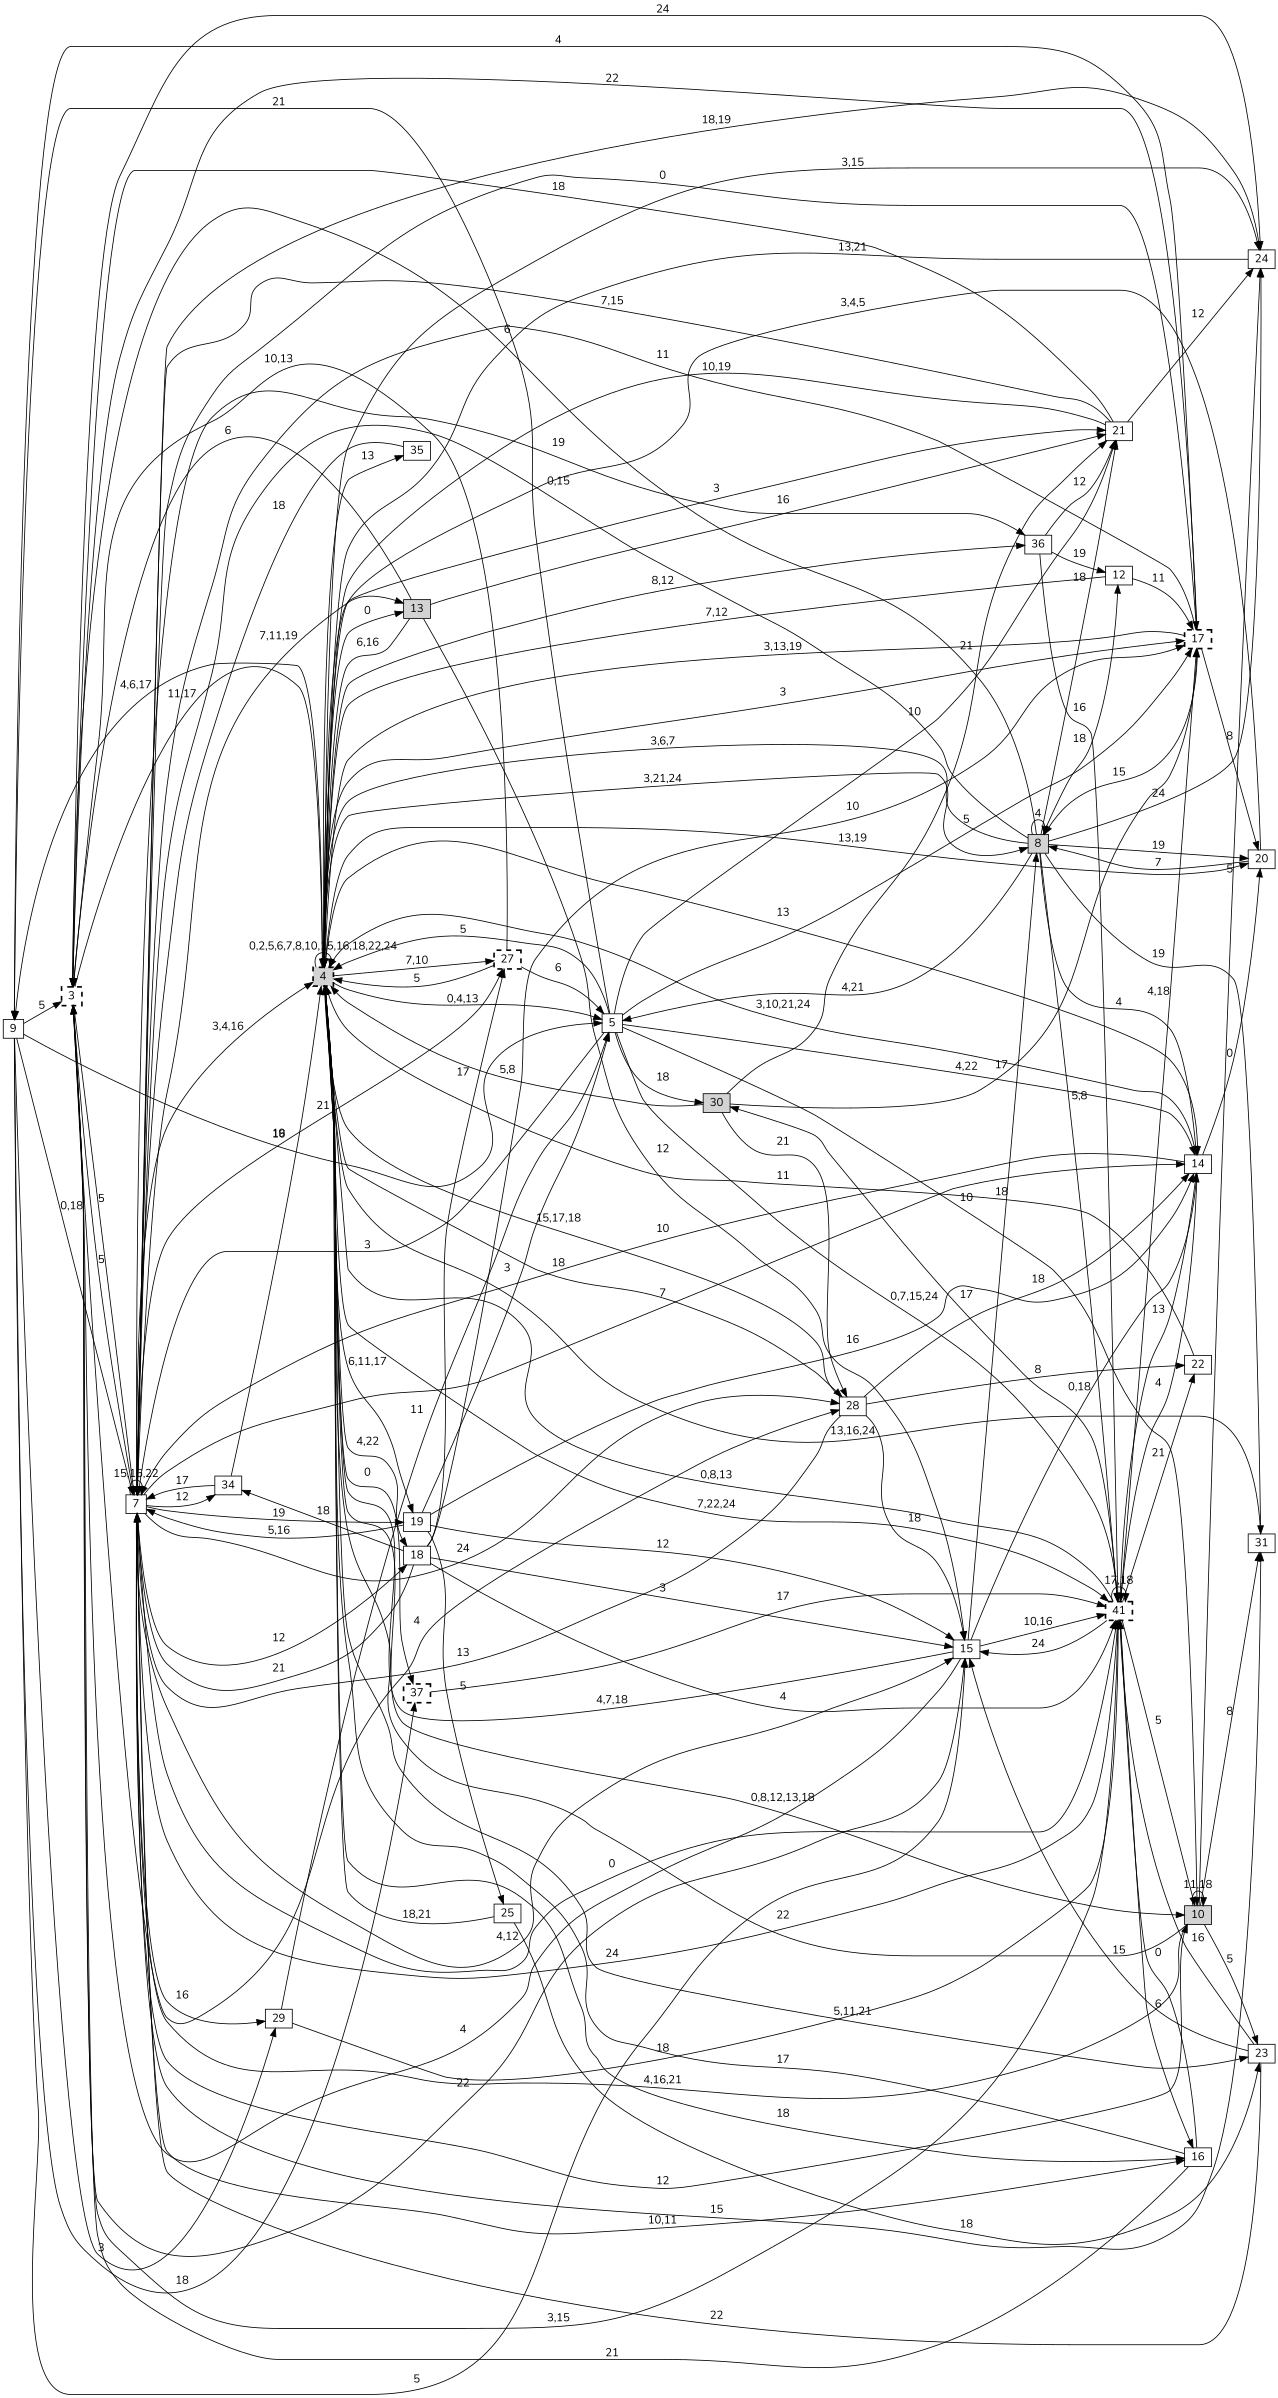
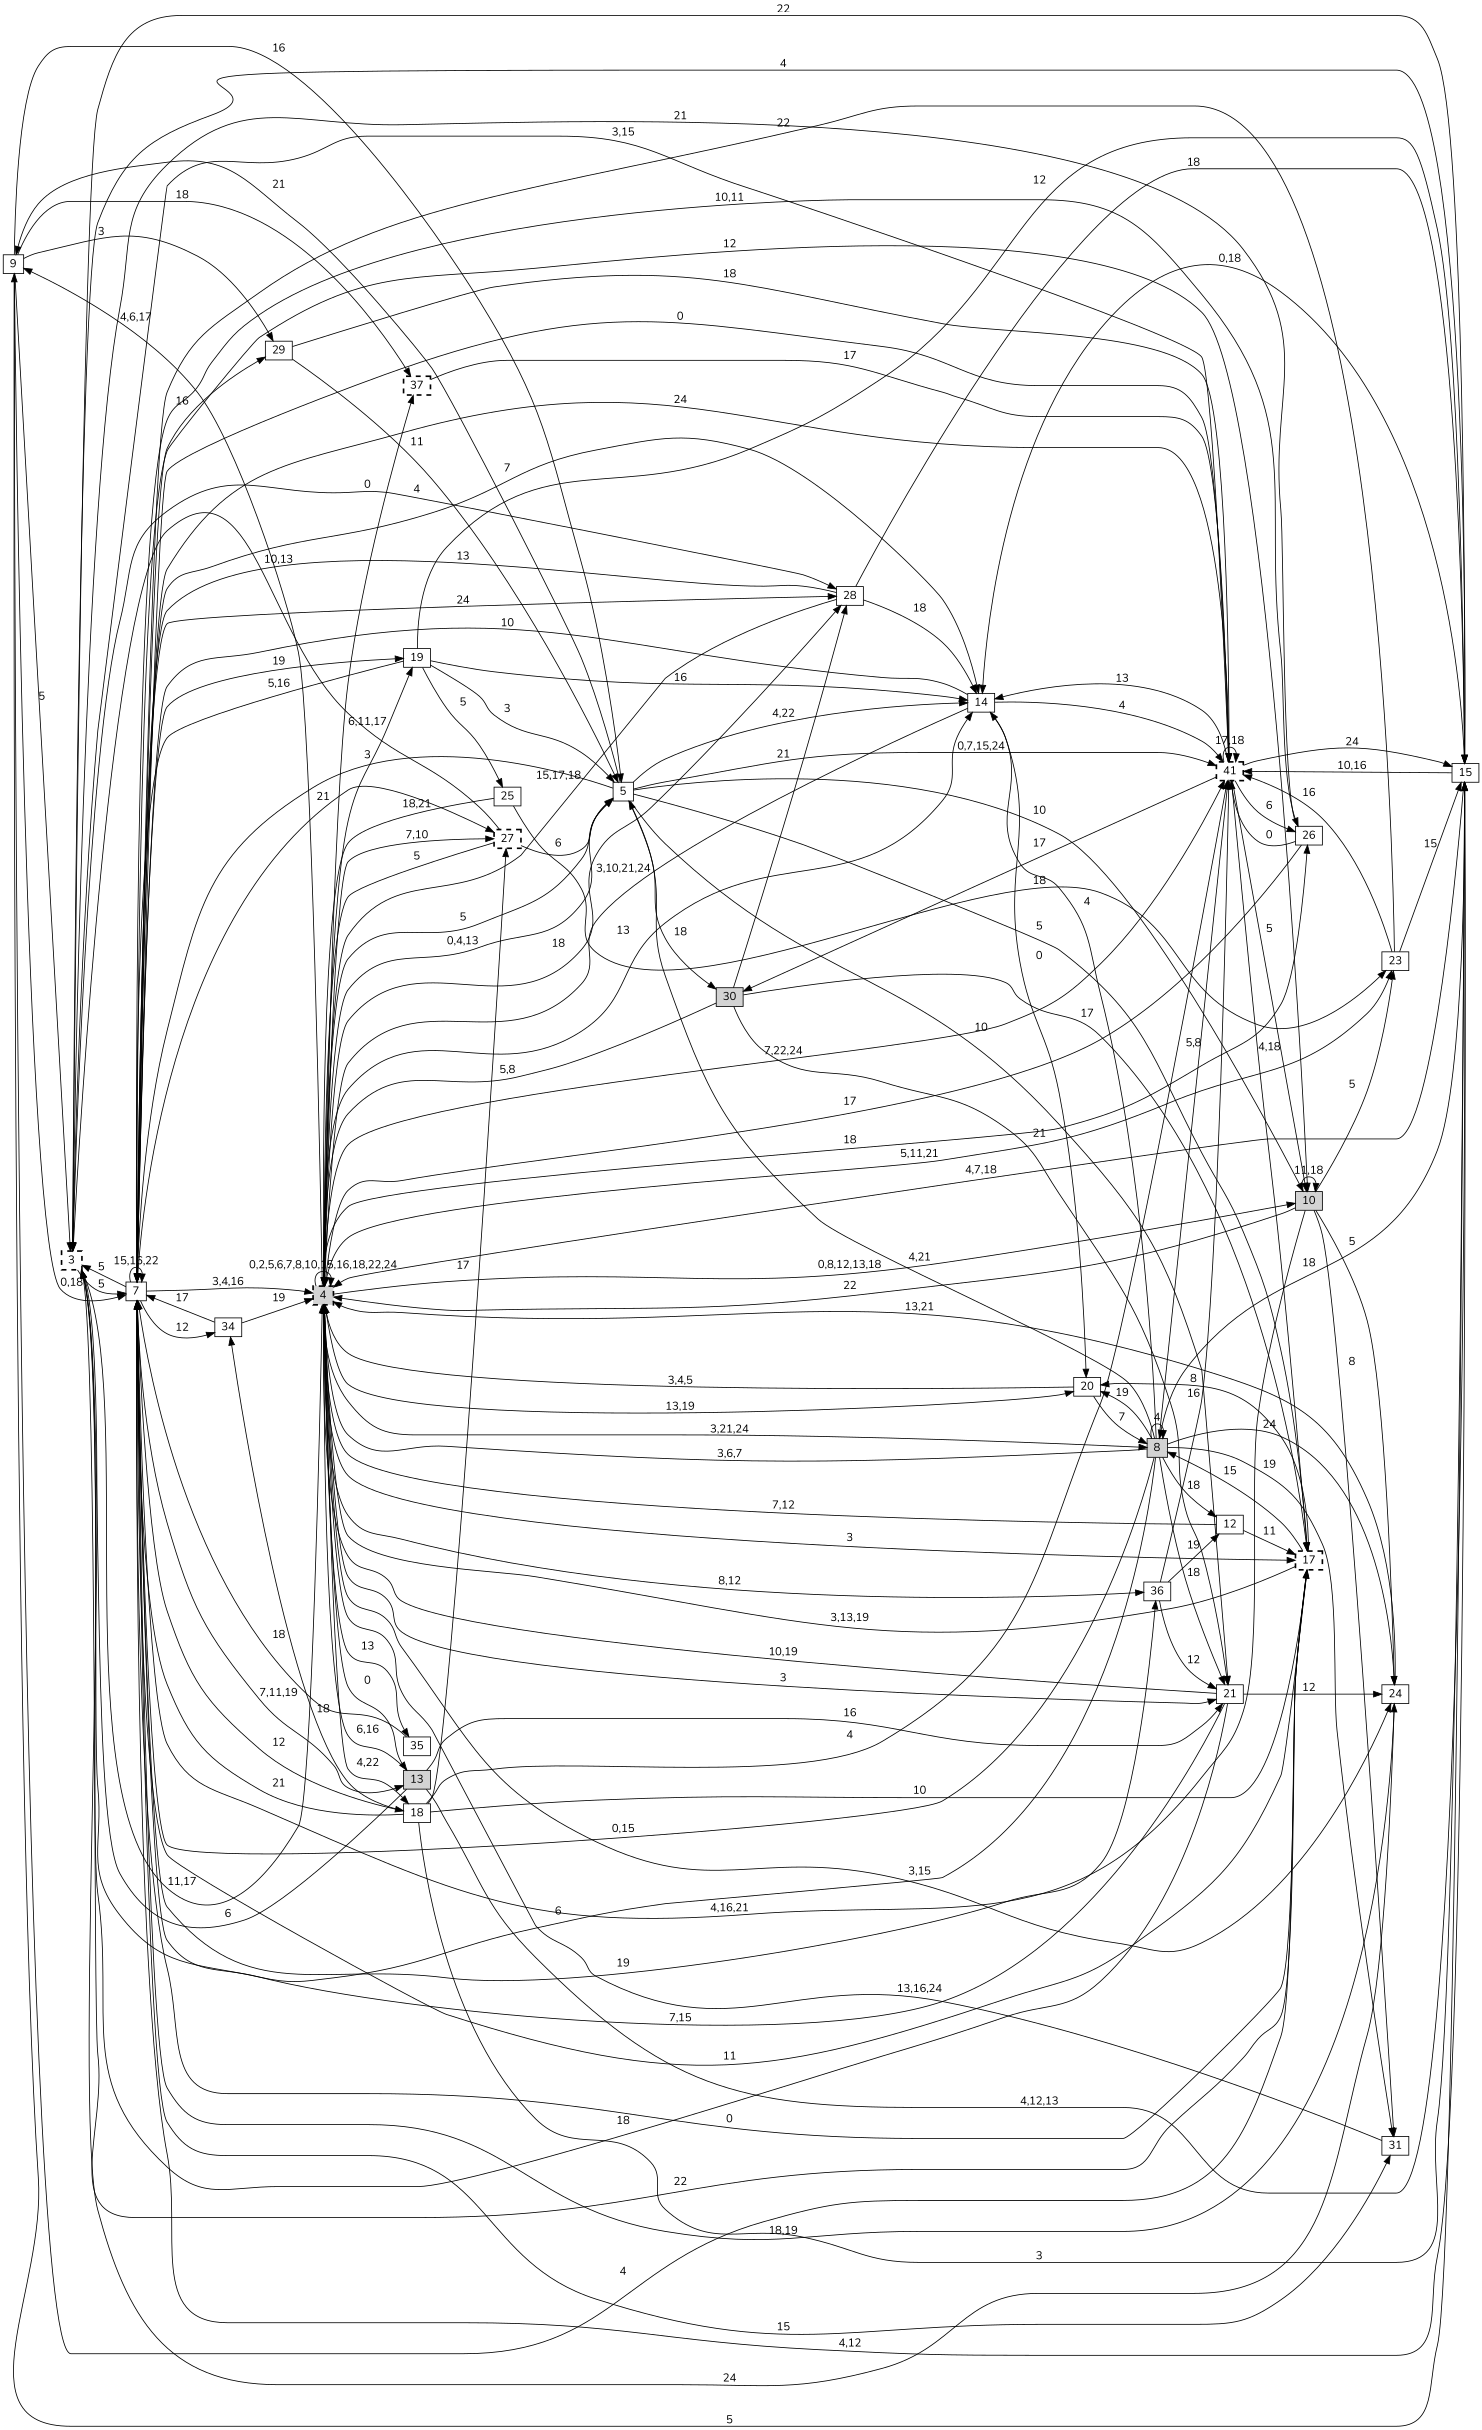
(663, 1149) -> (1039, 2101)
(1198, 1365) -> none
(558, 1435) -> none
(1198, 2157) -> (1309, 836)
